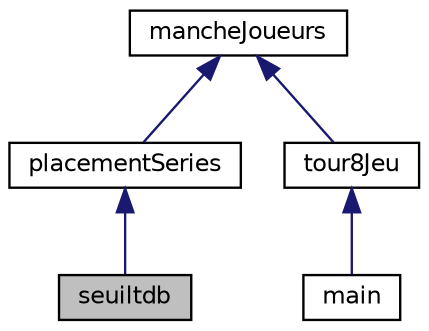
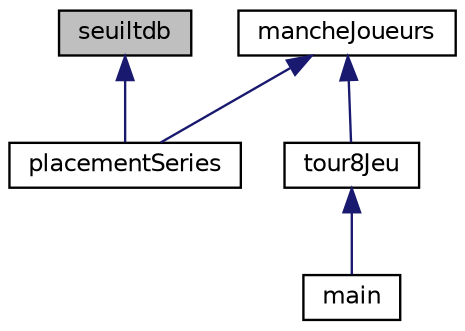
(125, 244) -> (125, 112)
